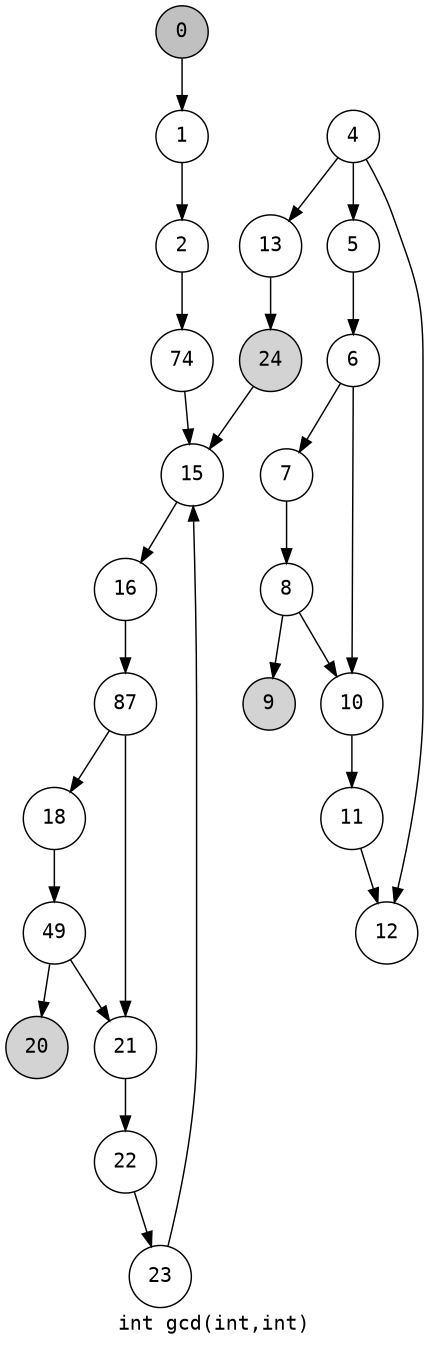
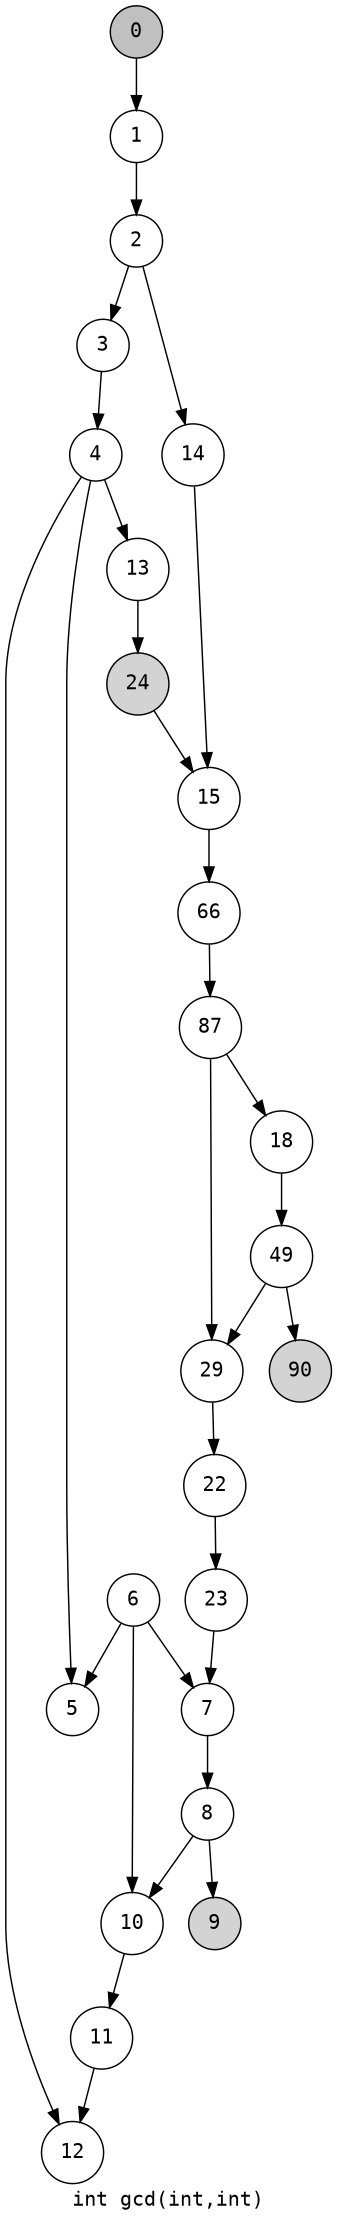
(353, 296) -> (107, 1648)
none -> (103, 345)
(182, 360) -> (193, 455)
(125, 589) -> (209, 913)
(197, 885) -> (212, 1650)
(37, 1047) -> (300, 1371)
(125, 1047) -> (212, 1371)
